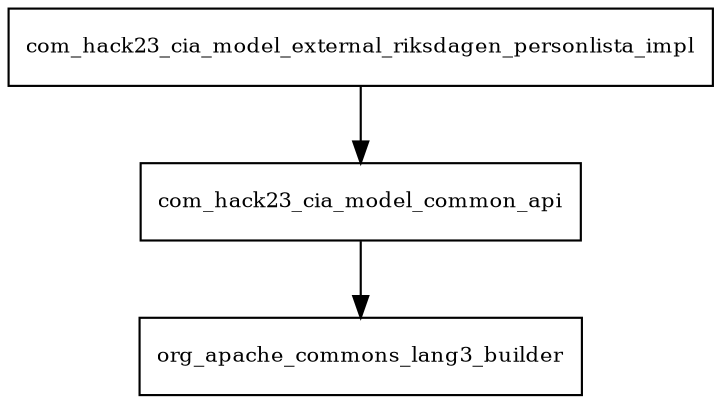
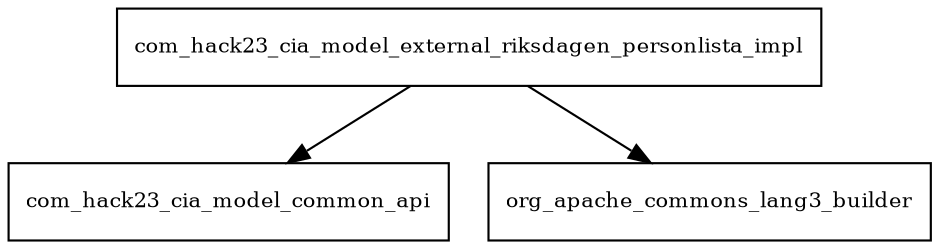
(361, 269) -> (580, 118)
